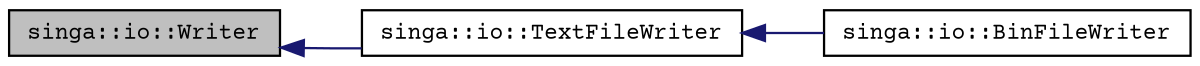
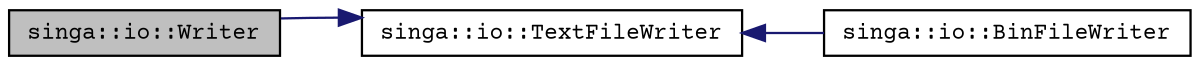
(333, 48) -> (310, 18)
